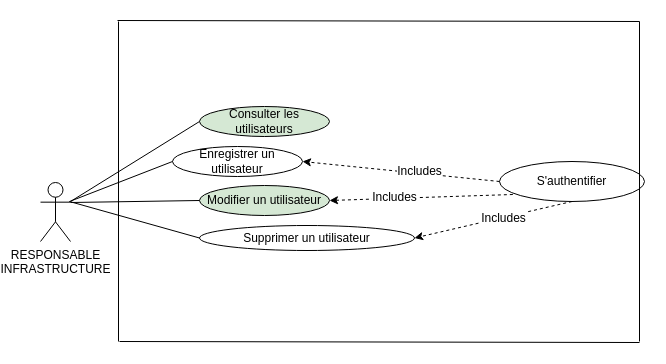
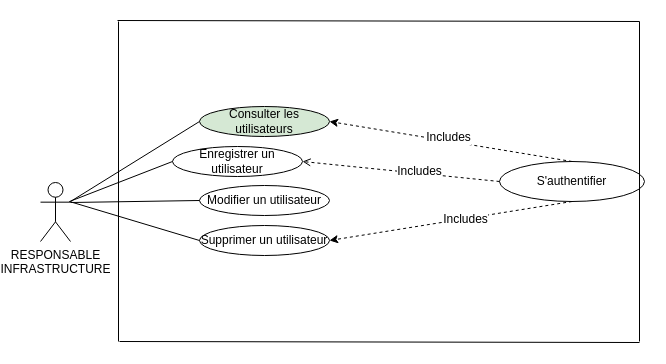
none -> (396, 132)
(310, 162) -> (308, 162)
(425, 197) -> none
(265, 201) -> (265, 201)
(307, 238) -> (265, 241)
